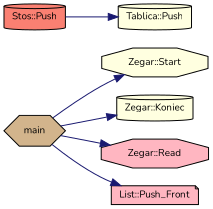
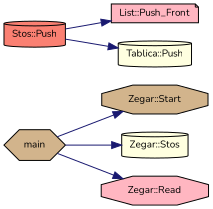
(155, 62) -> (155, 100)
(155, 108) -> (155, 145)
(80, 165) -> (83, 26)
